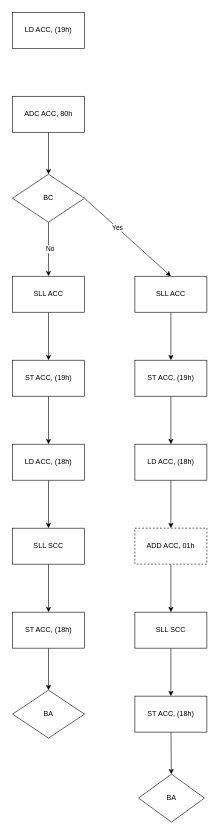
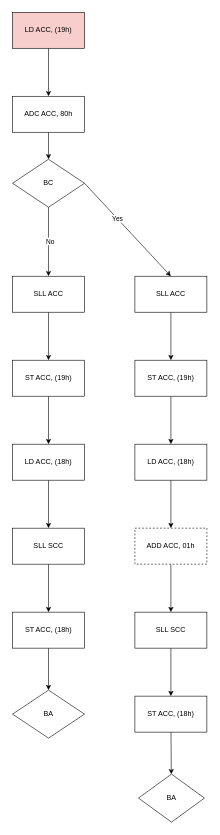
(48, 30) -> (48, 30)
none -> (48, 70)
(48, 198) -> (48, 183)
